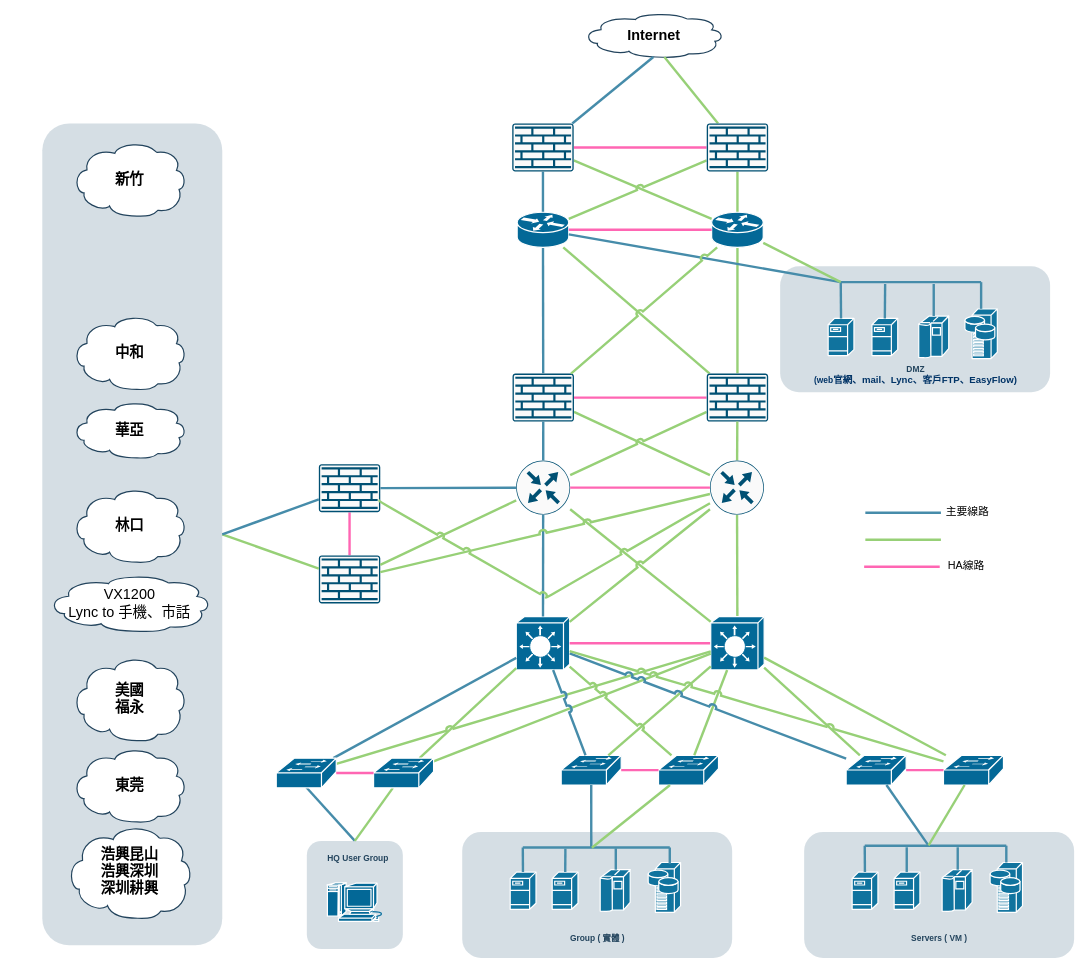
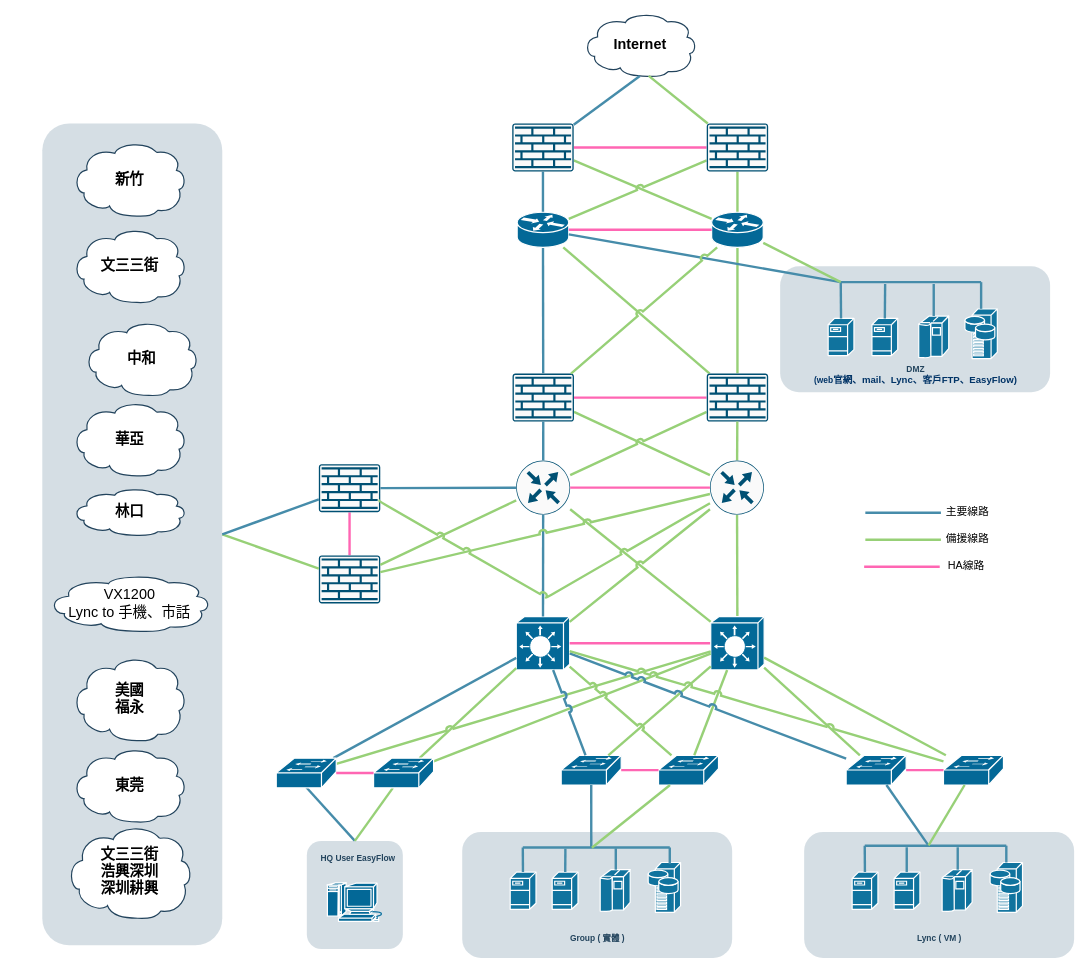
(653, 35) -> (640, 44)
none -> (129, 265)
(129, 352) -> (141, 358)
(129, 430) -> (129, 439)
(129, 525) -> (129, 512)
none -> (968, 539)
(357, 858) -> (357, 858)
(130, 872) -> (130, 872)
(940, 938) -> (940, 938)
